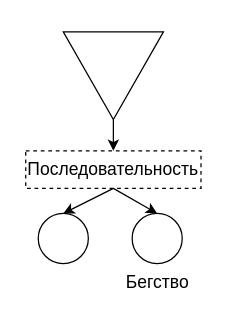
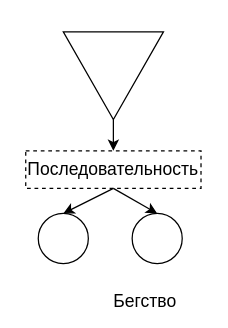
(157, 282) -> (144, 301)
